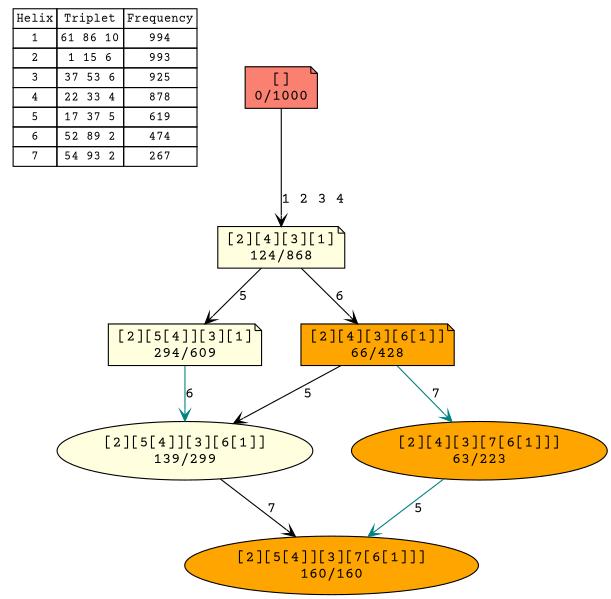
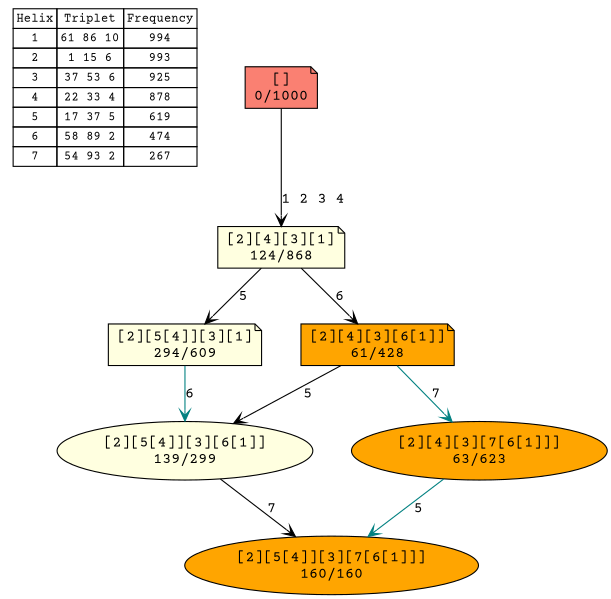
(90, 136) -> (90, 136)
(378, 345) -> (378, 345)
(479, 451) -> (479, 451)
